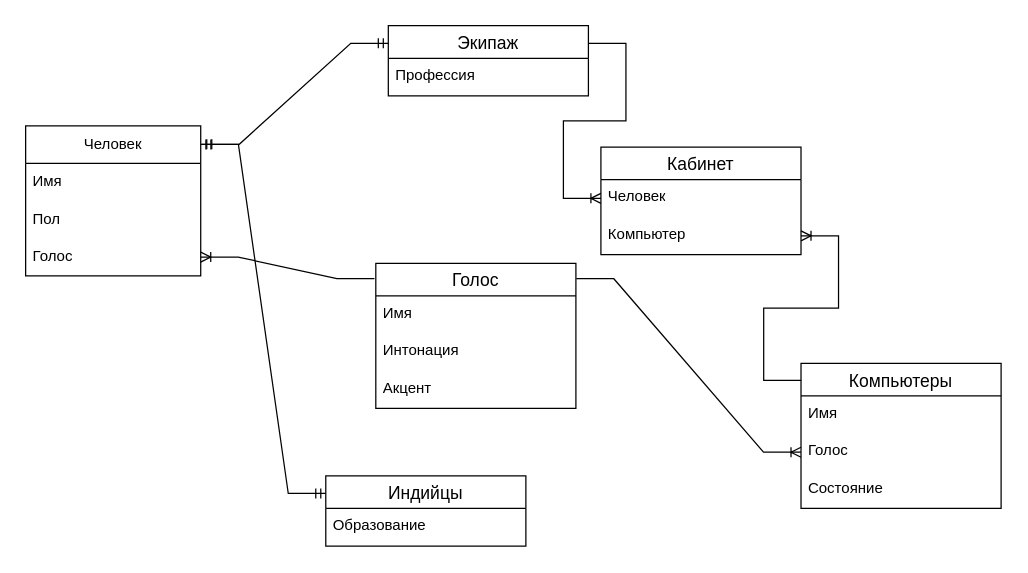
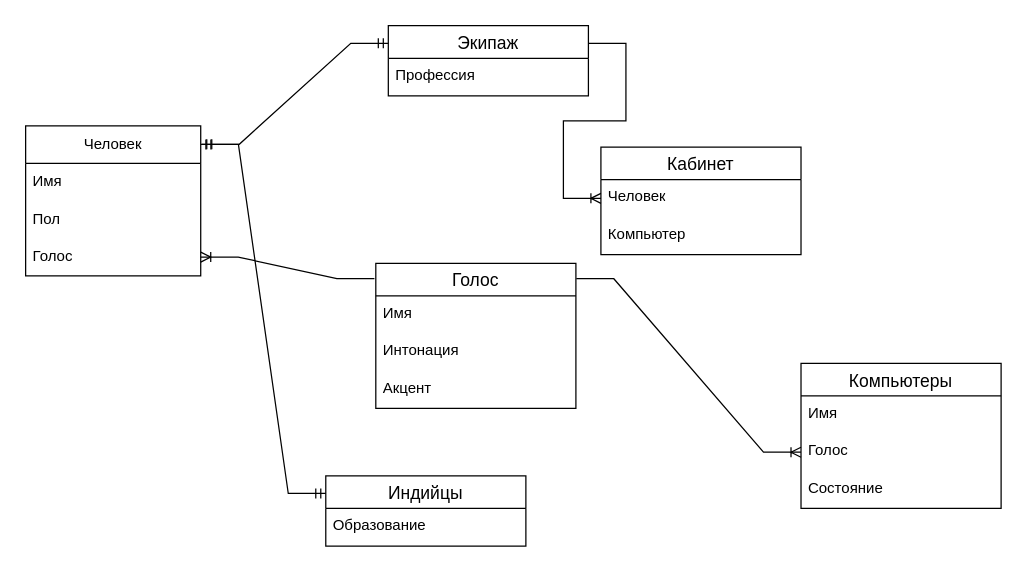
(800, 308) -> none
